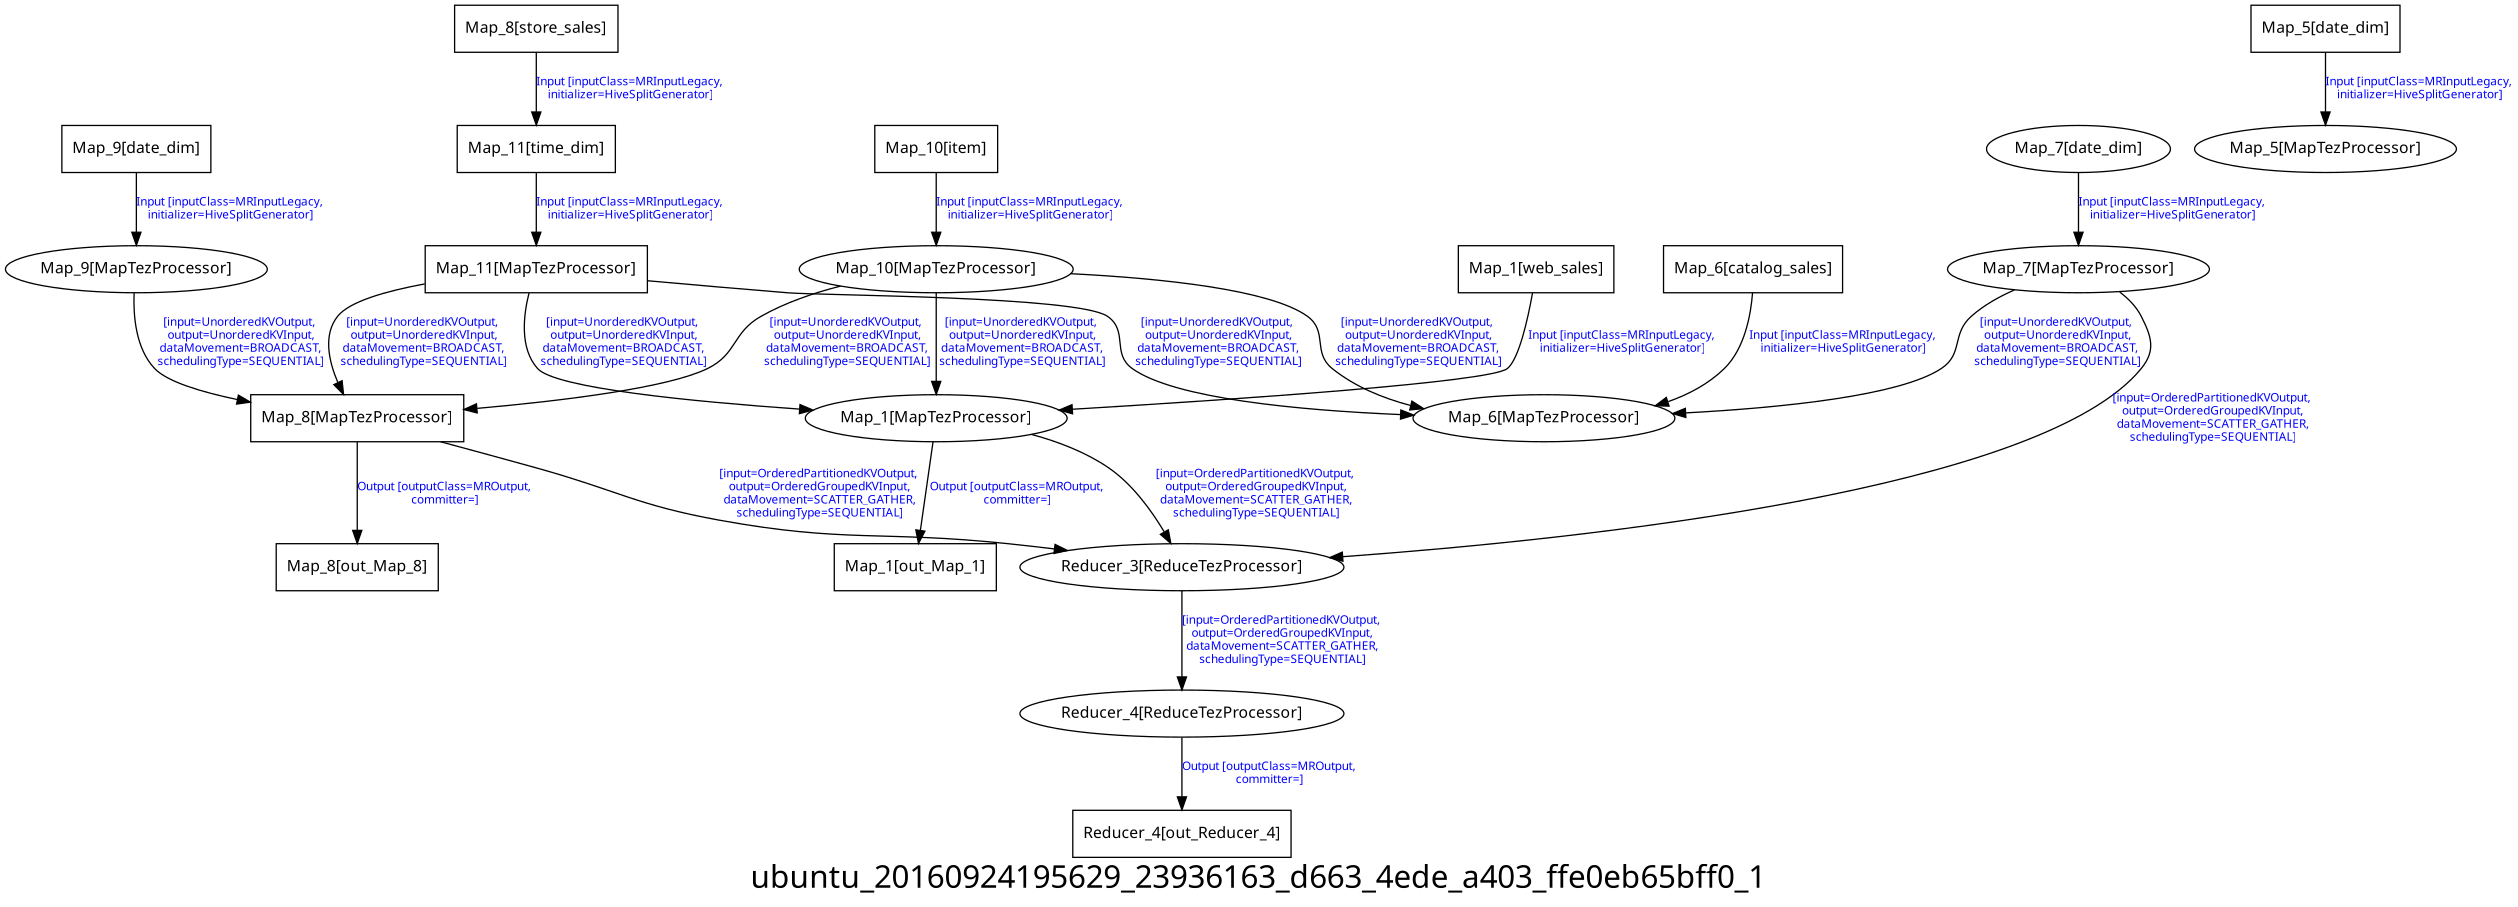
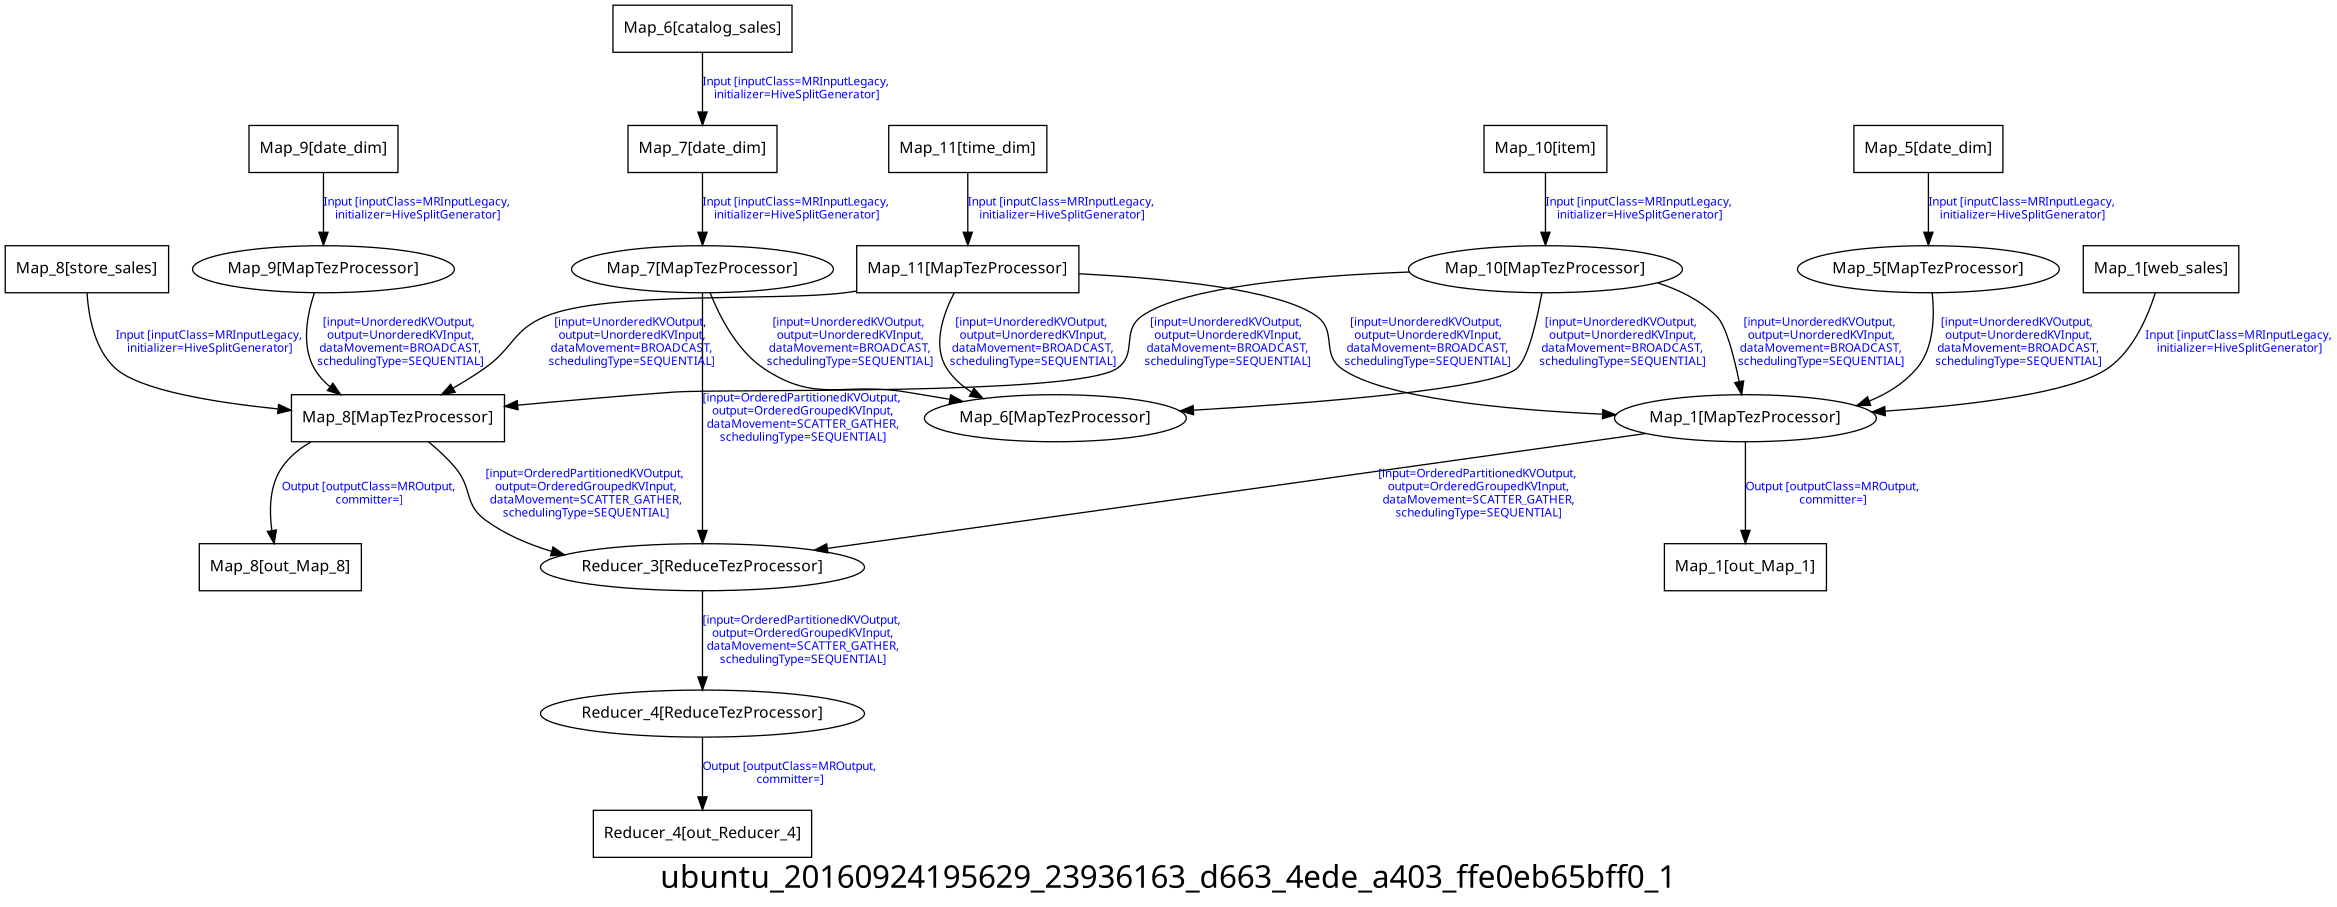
(536, 82) -> (154, 387)
(2078, 149) -> (702, 149)
none -> (1923, 360)
(1730, 362) -> (702, 82)
